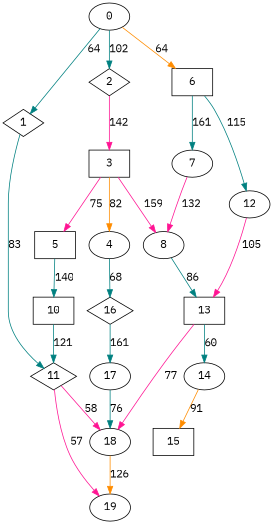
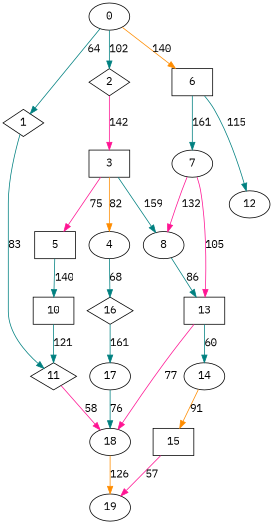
(162, 49) -> (162, 49)
(135, 202) -> (135, 202)
(235, 255) -> (205, 233)
(65, 444) -> (144, 473)
